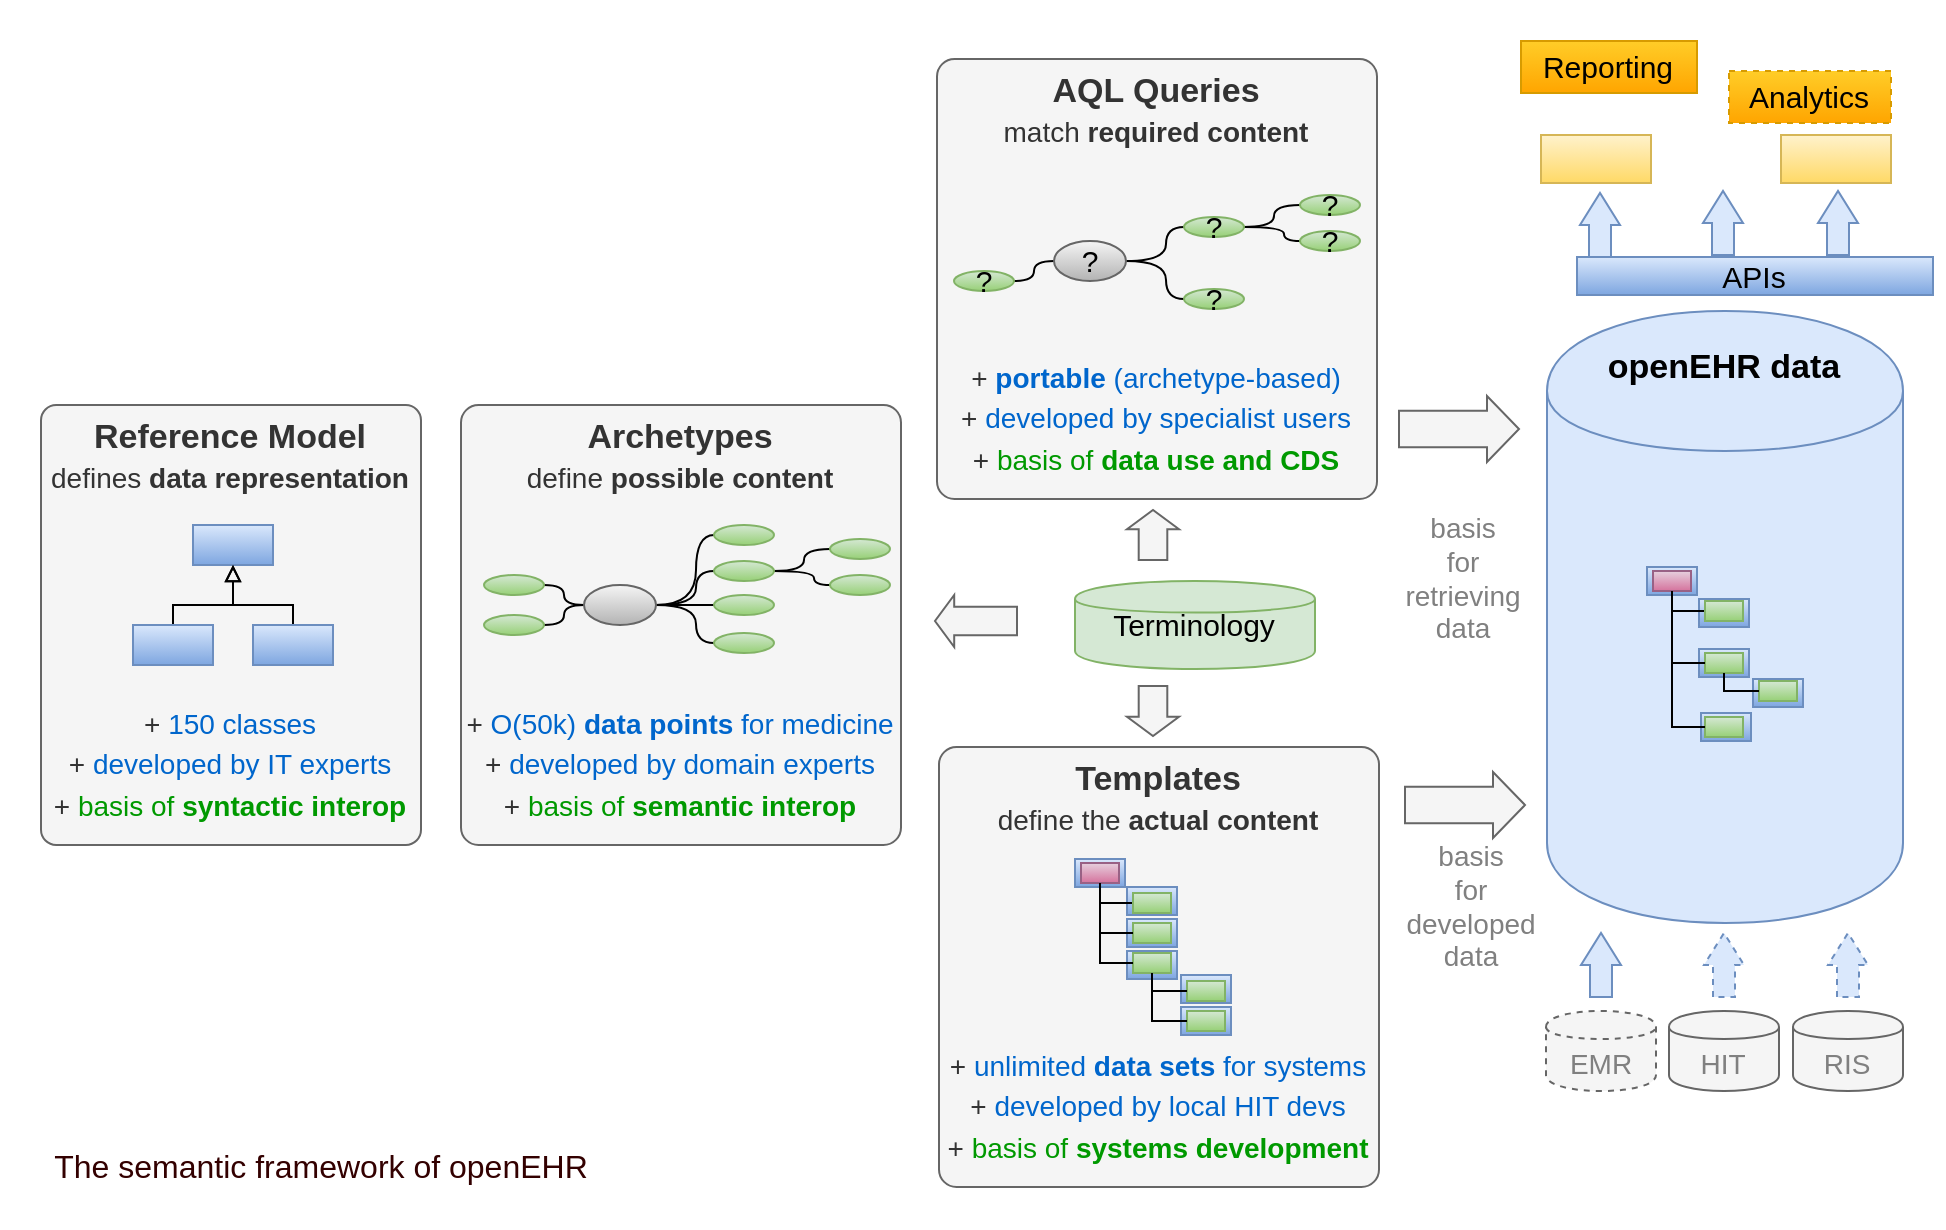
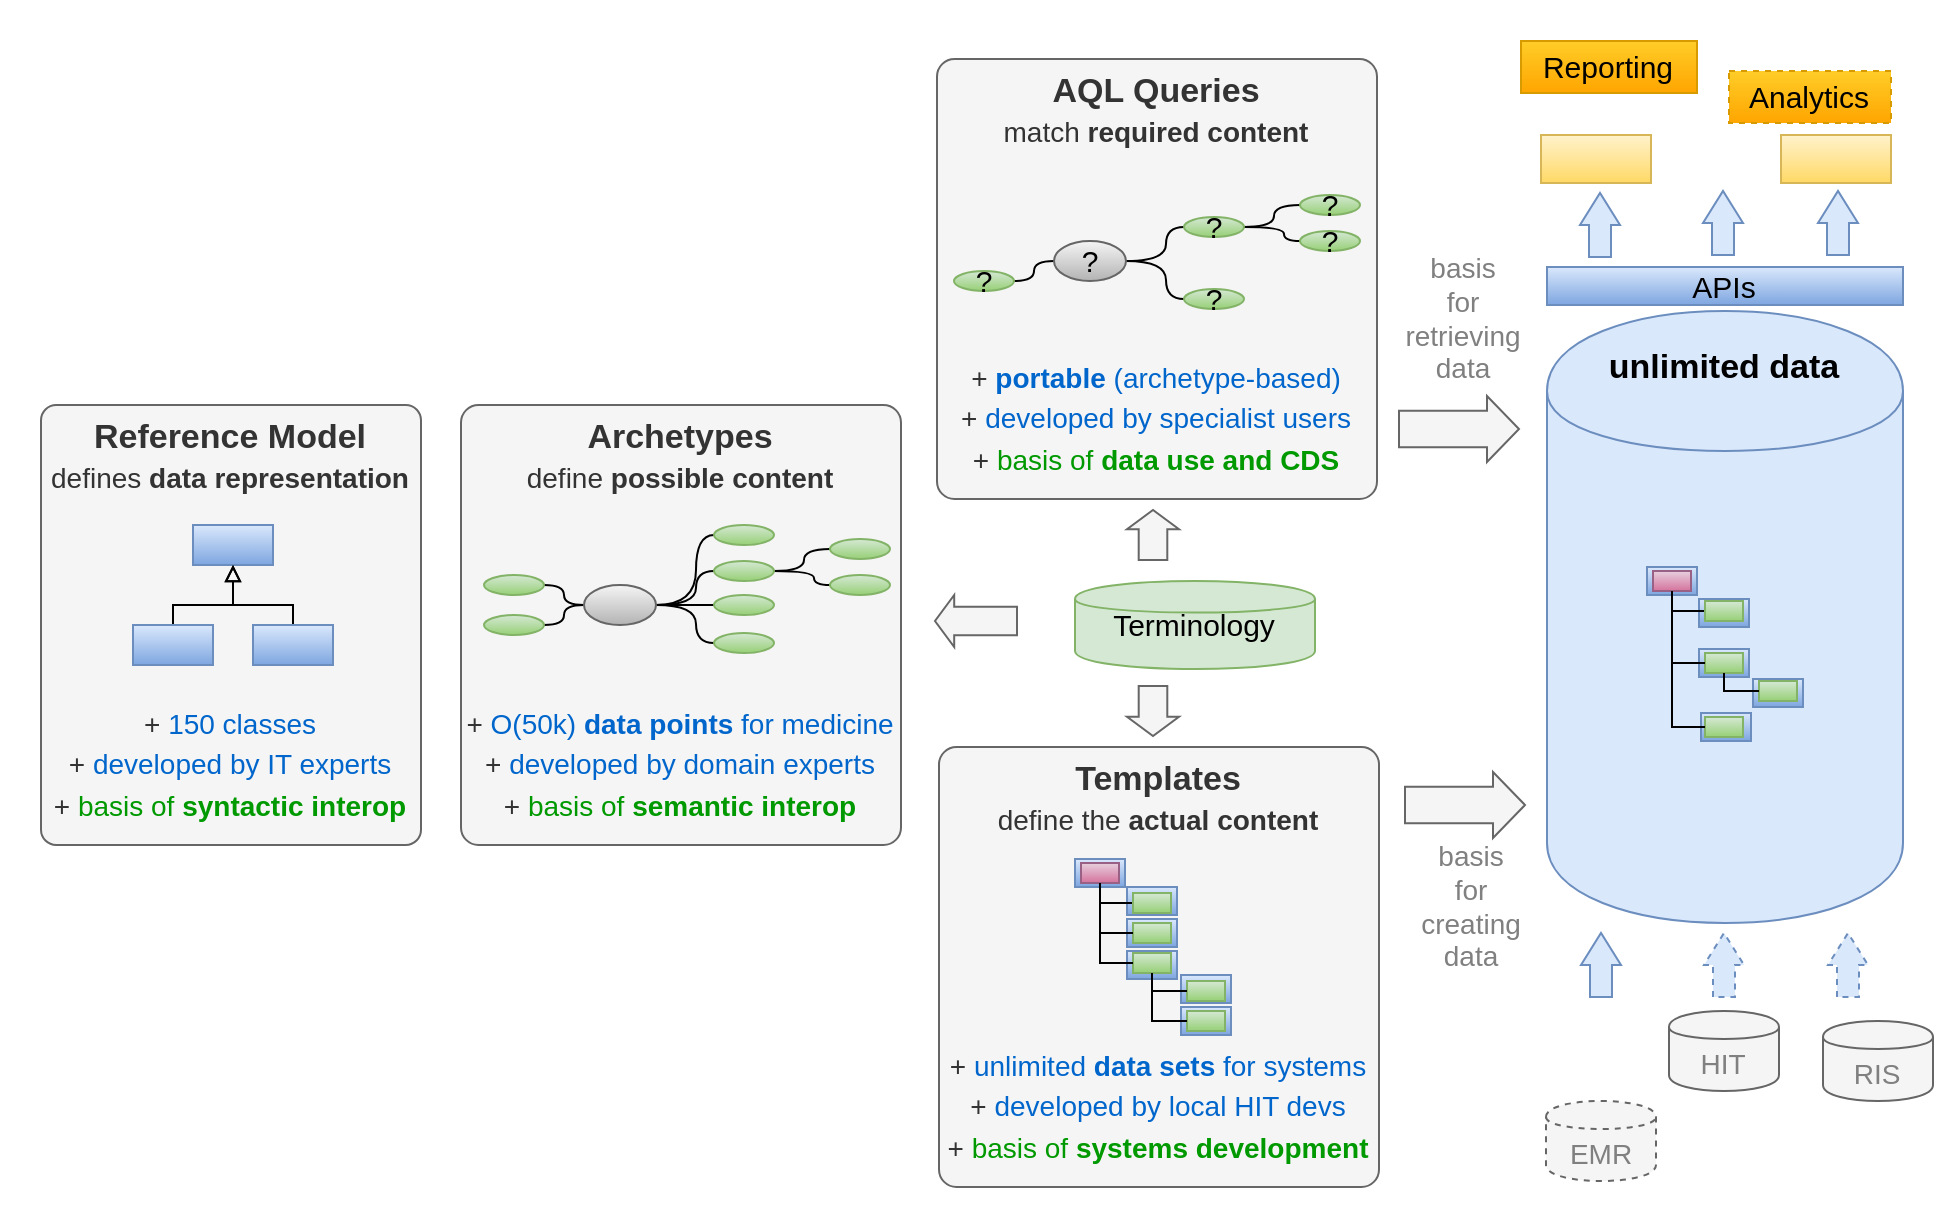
(1755, 276) -> (1725, 286)
(1725, 369) -> (1725, 369)
(1463, 579) -> (1463, 319)
(1472, 907) -> (1472, 907)
(1601, 1051) -> (1601, 1141)
(1848, 1051) -> (1878, 1061)
(321, 1167) -> none
